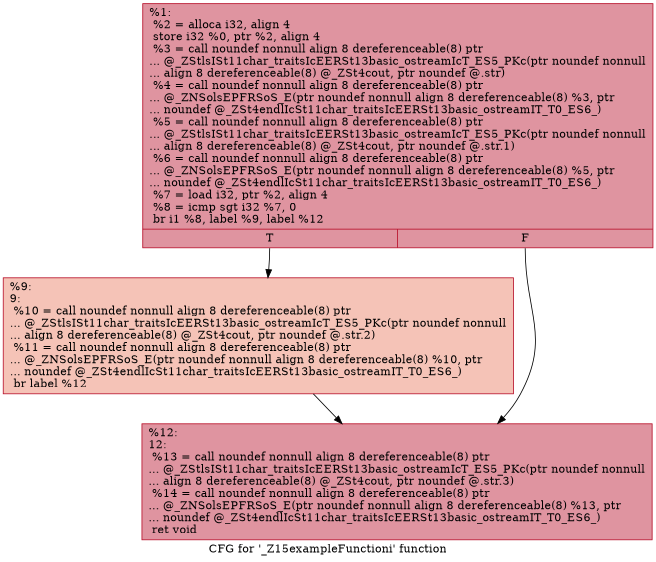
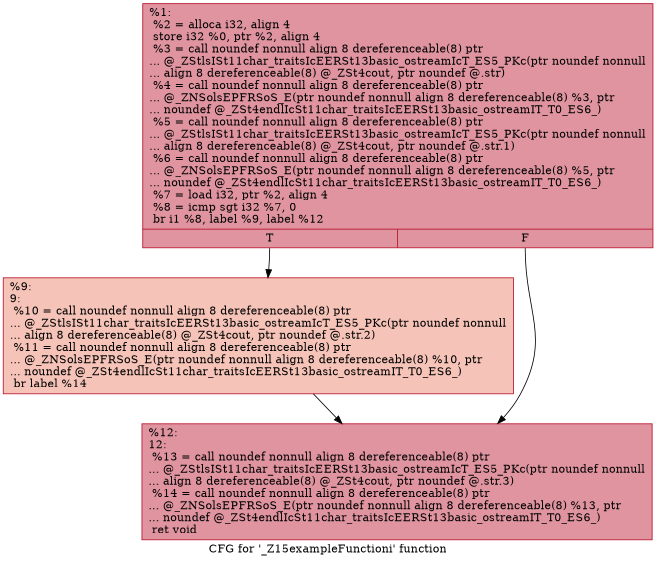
(49, 384) -> (49, 384)
